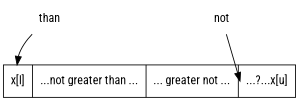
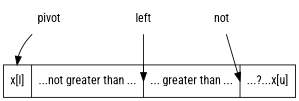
(50, 19) -> (50, 19)
none -> (144, 19)
(192, 81) -> (192, 81)
